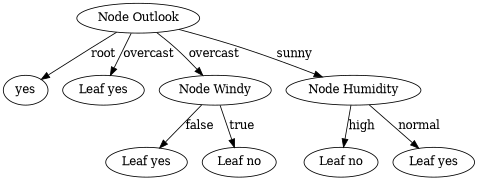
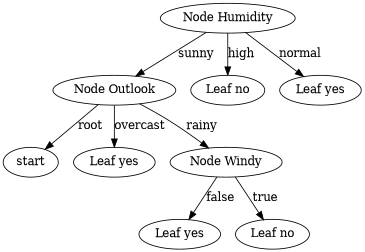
(247, 50) -> (175, 52)
(214, 54) -> (202, 126)
(26, 90) -> (31, 162)
